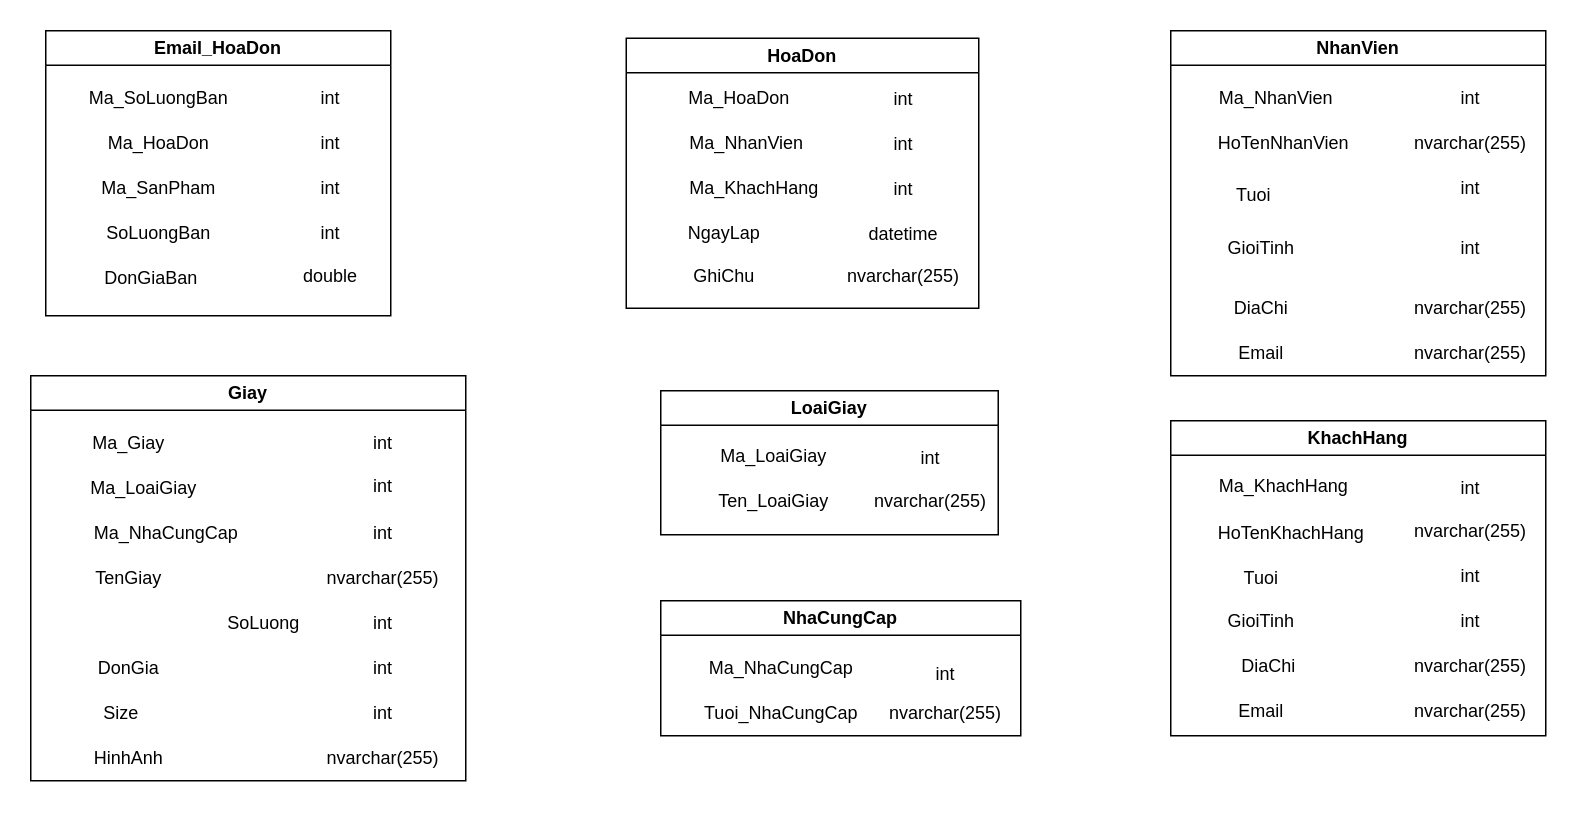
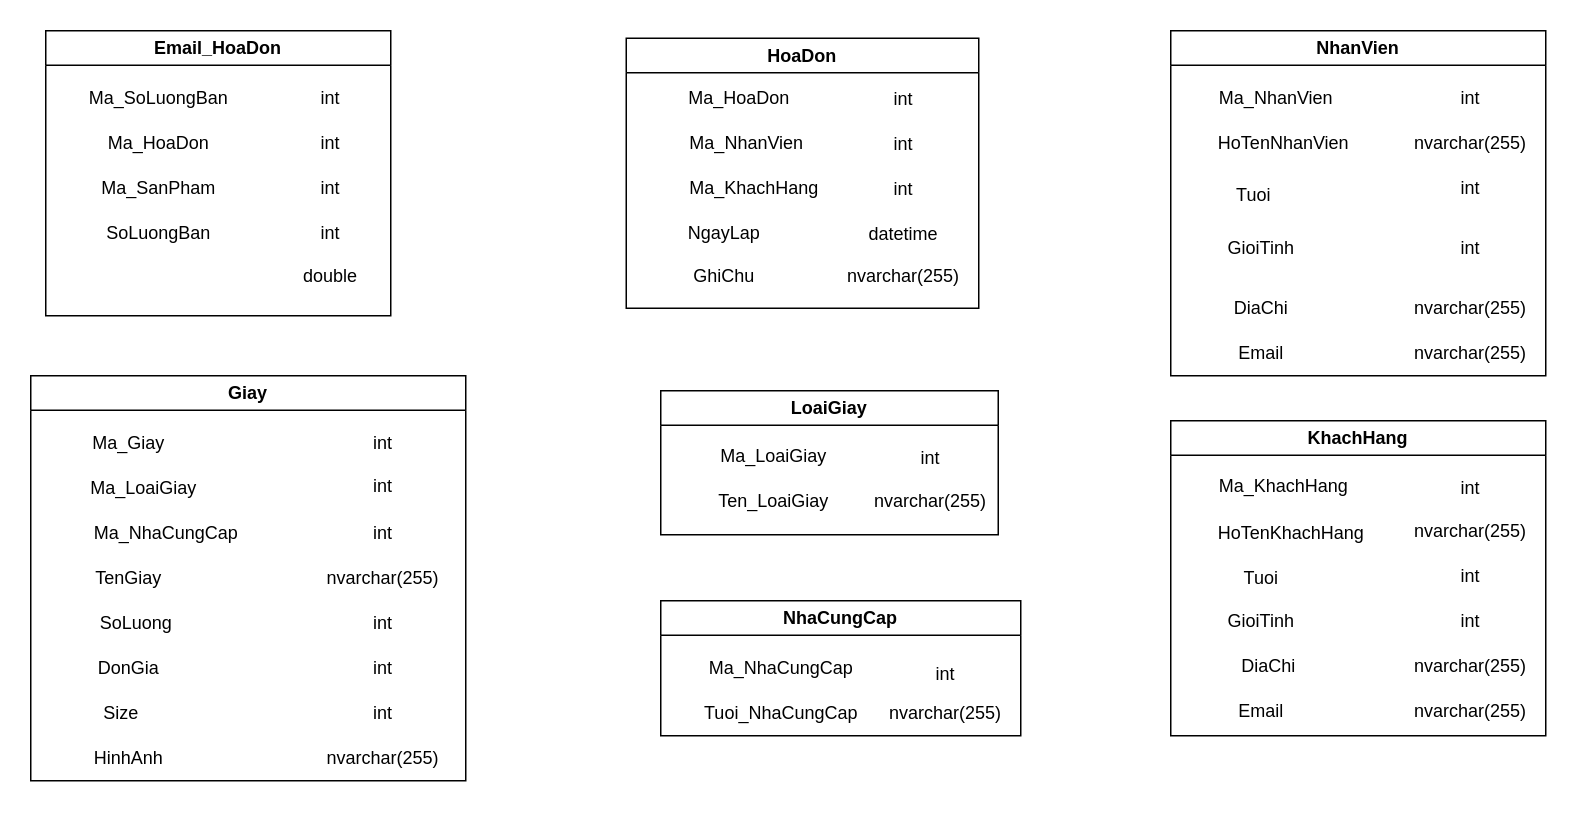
(151, 278) -> none
(263, 623) -> (136, 623)
